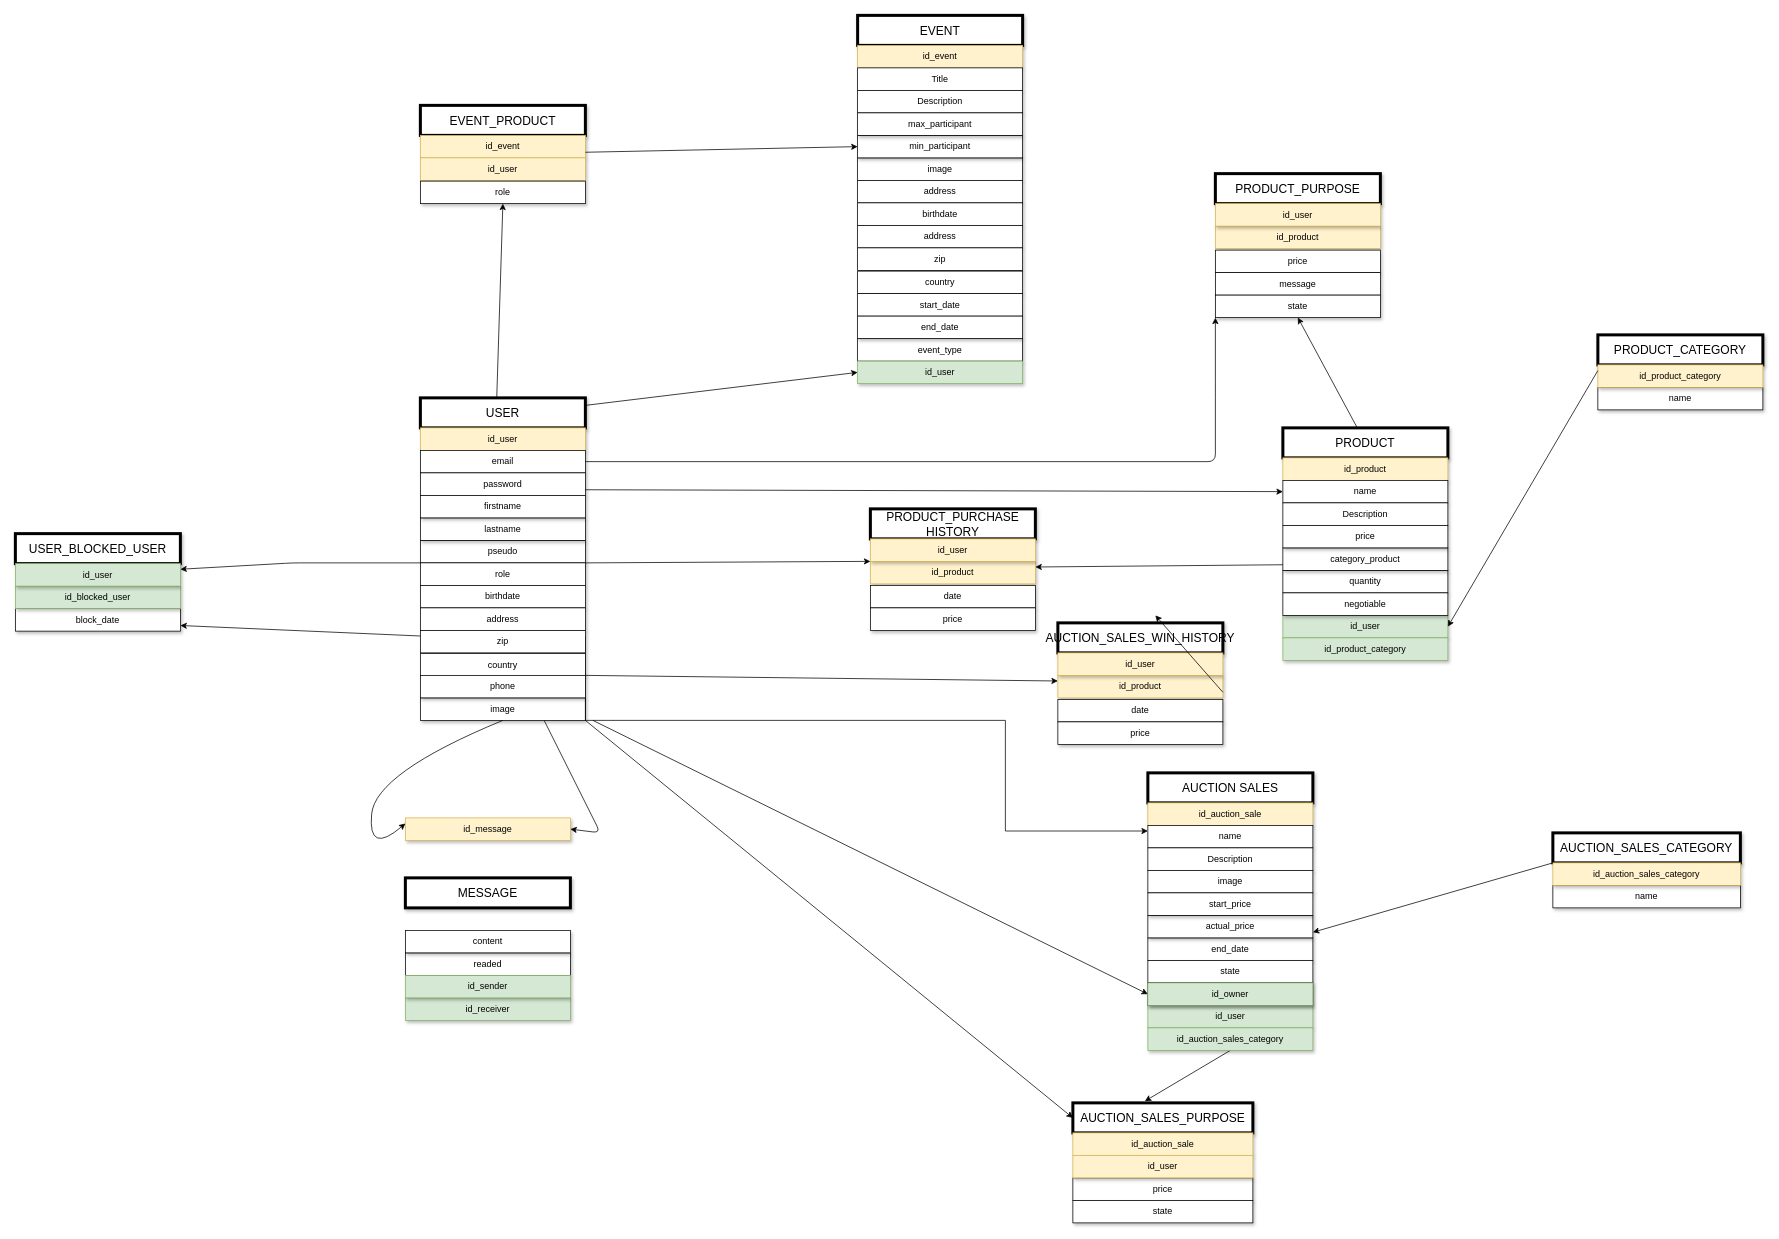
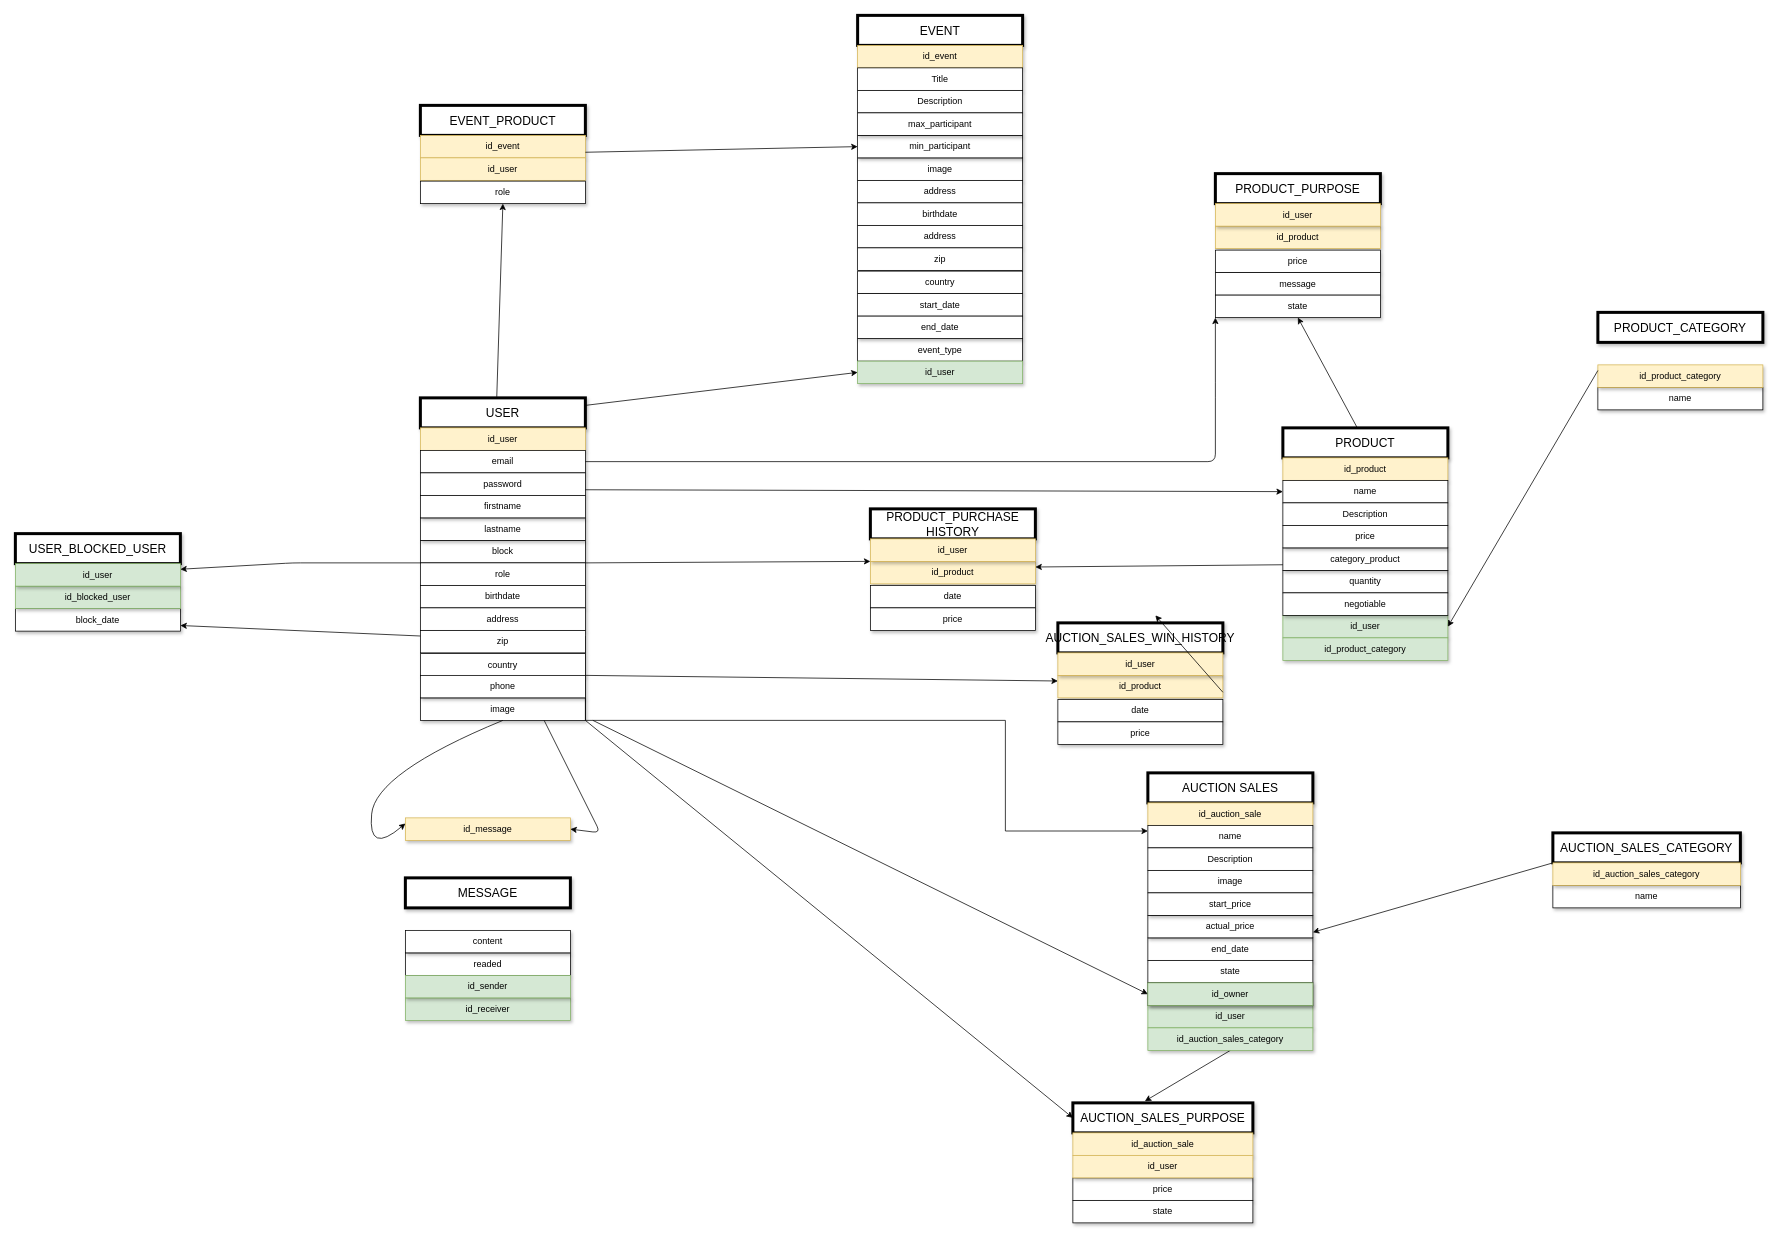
(1680, 350) -> (1680, 327)
(503, 552) -> (503, 552)
